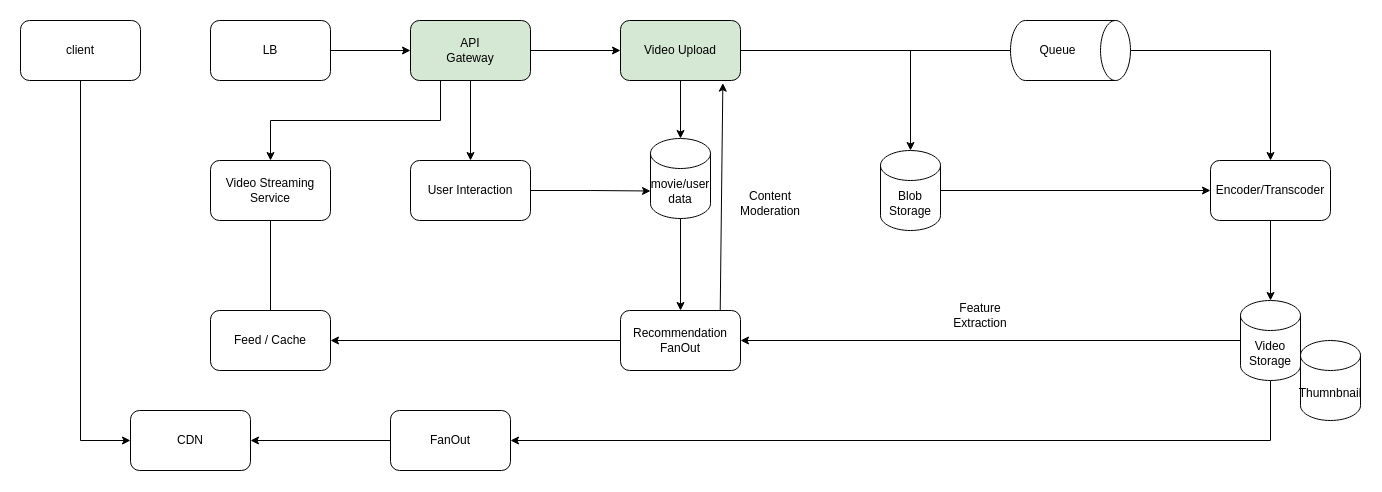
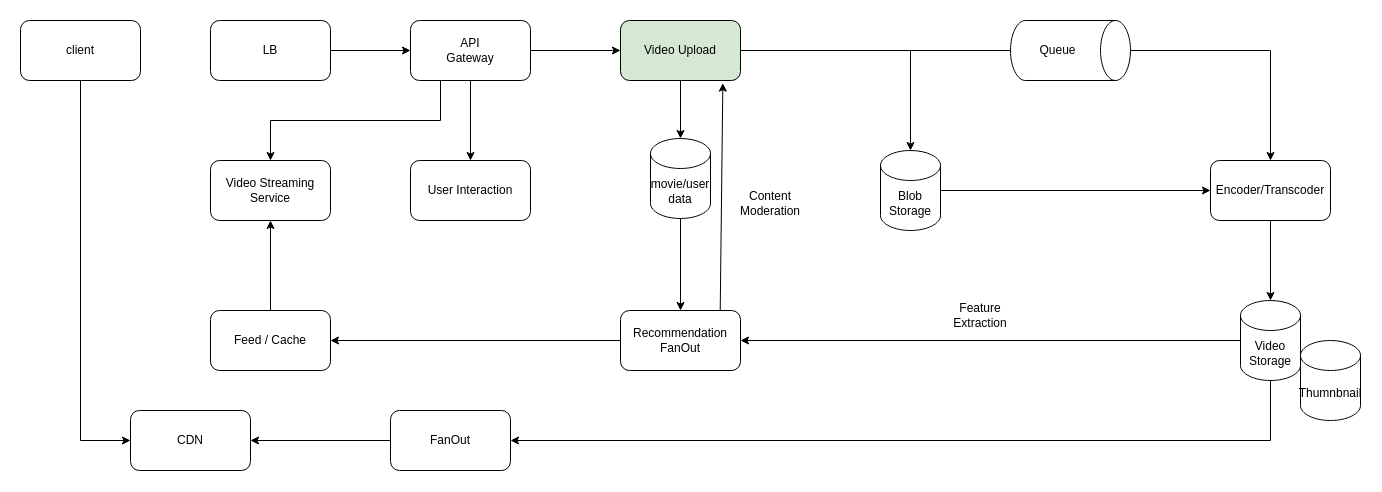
(471, 51) -> (471, 51)
(587, 191) -> none
(271, 226) -> (271, 228)
